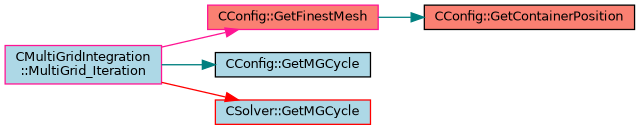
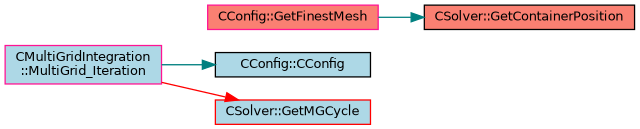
(529, 17) -> (529, 17)
(194, 40) -> none
(293, 65) -> (293, 65)
